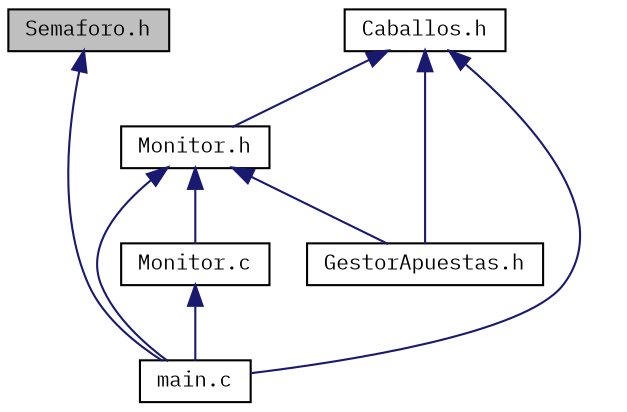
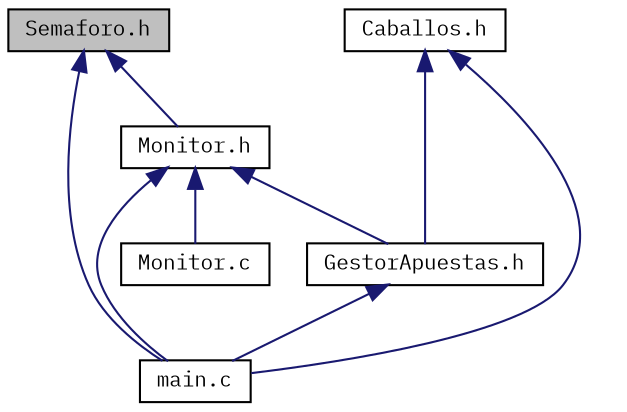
(301, 93) -> (149, 97)
(195, 334) -> (301, 327)
